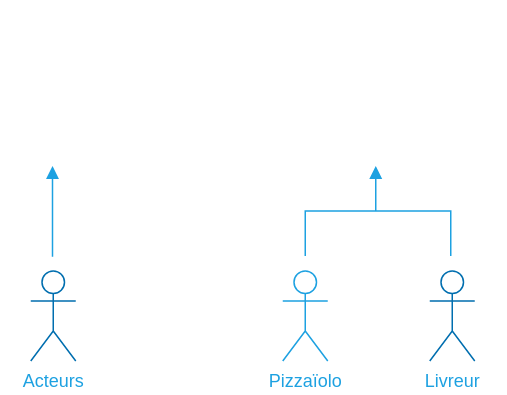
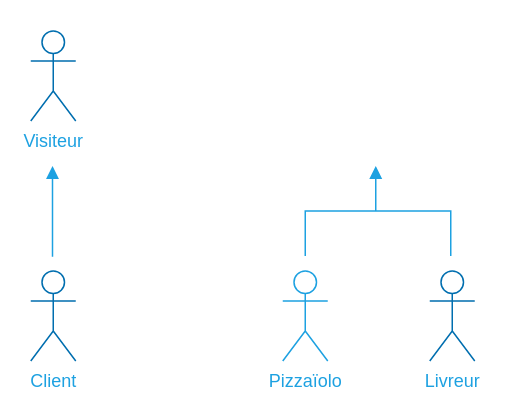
none -> (53, 76)
(54, 382) -> (54, 382)
